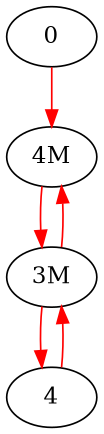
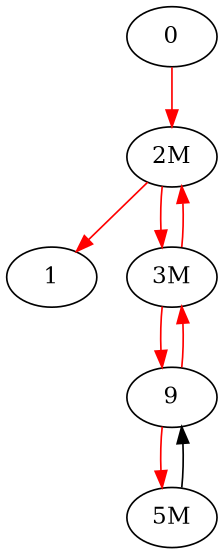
(52, 157) -> (172, 157)
none -> (52, 277)
(52, 397) -> (172, 397)
none -> (172, 518)
